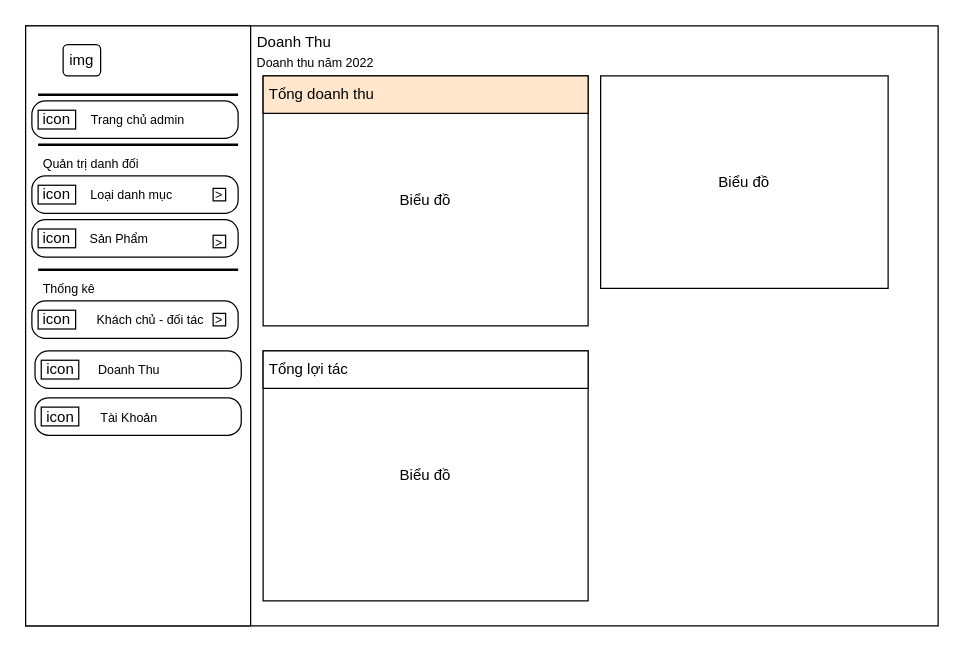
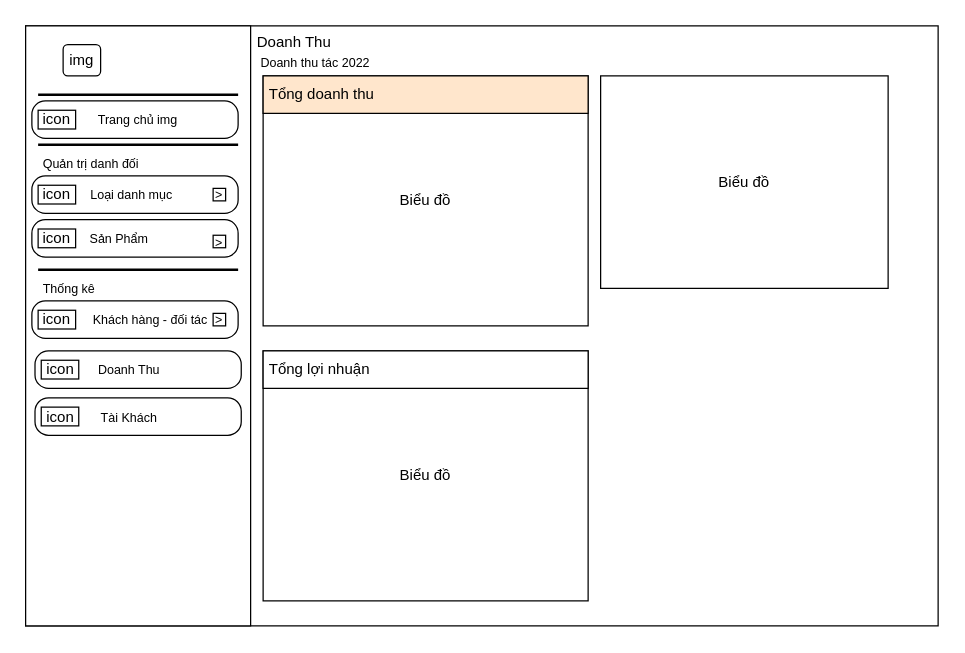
(316, 62) -> (316, 62)
(138, 119) -> (138, 119)
(151, 319) -> (151, 319)
(312, 369) -> (320, 369)
(129, 417) -> (129, 417)
